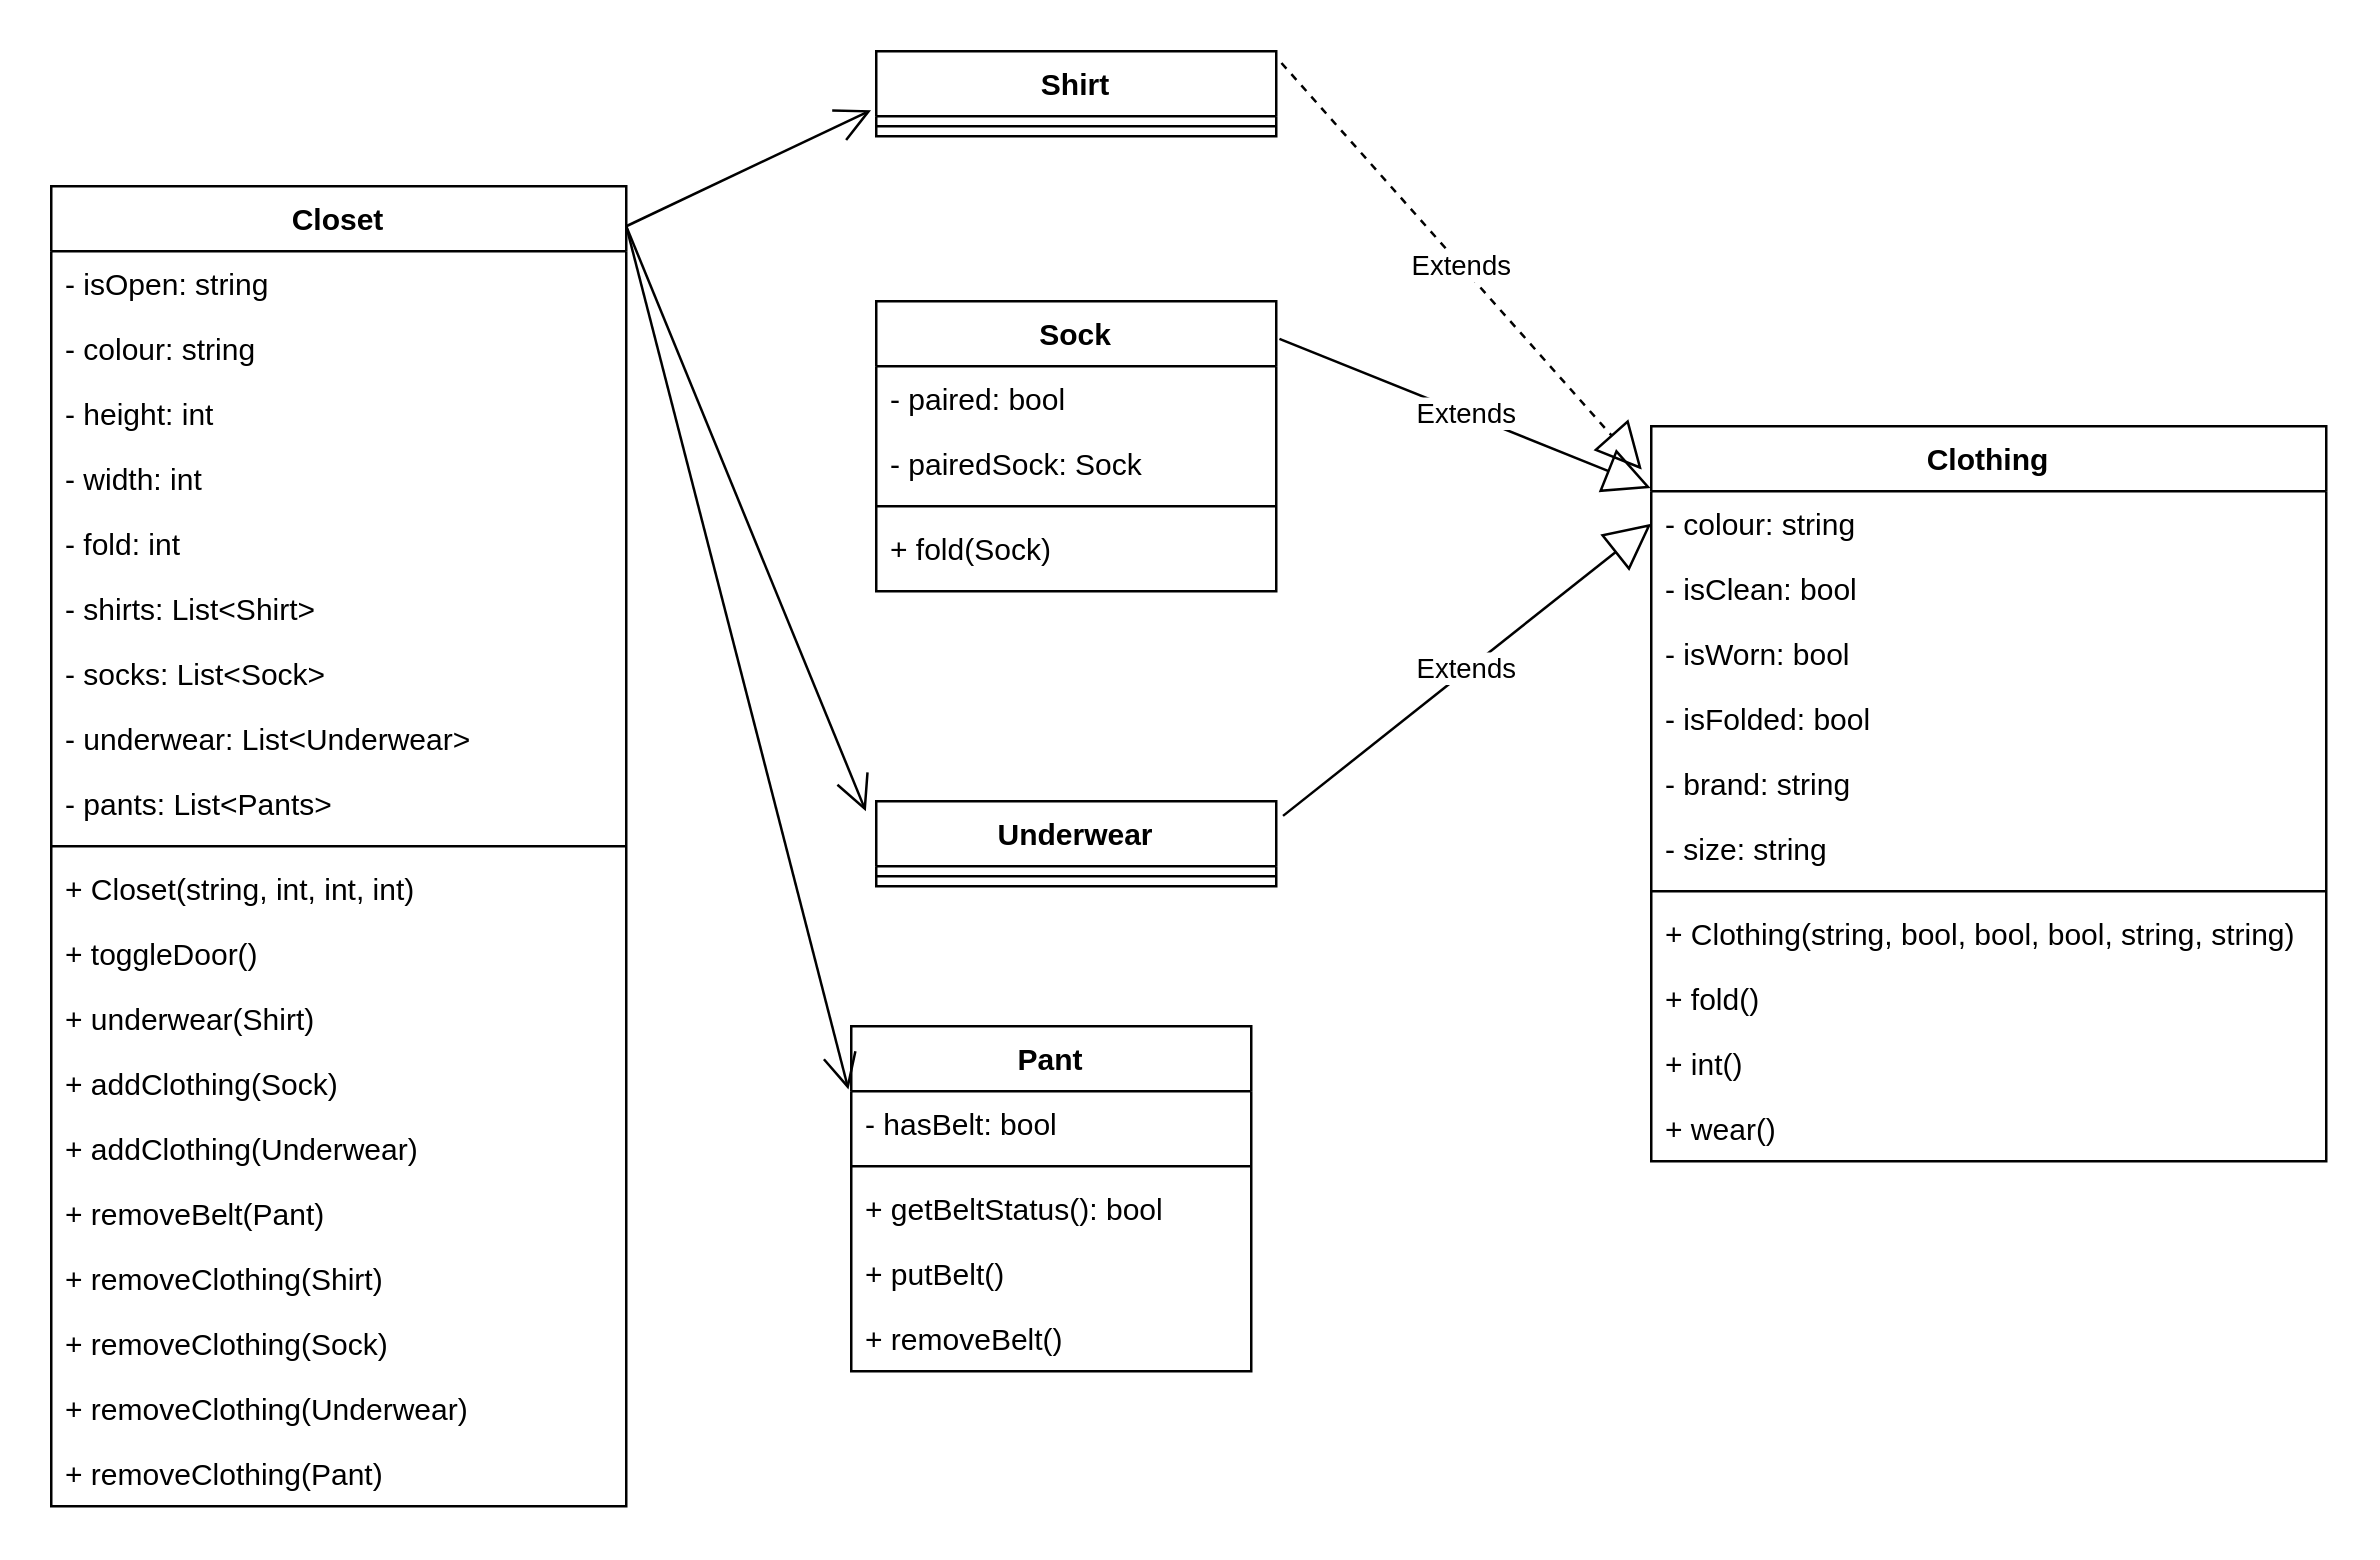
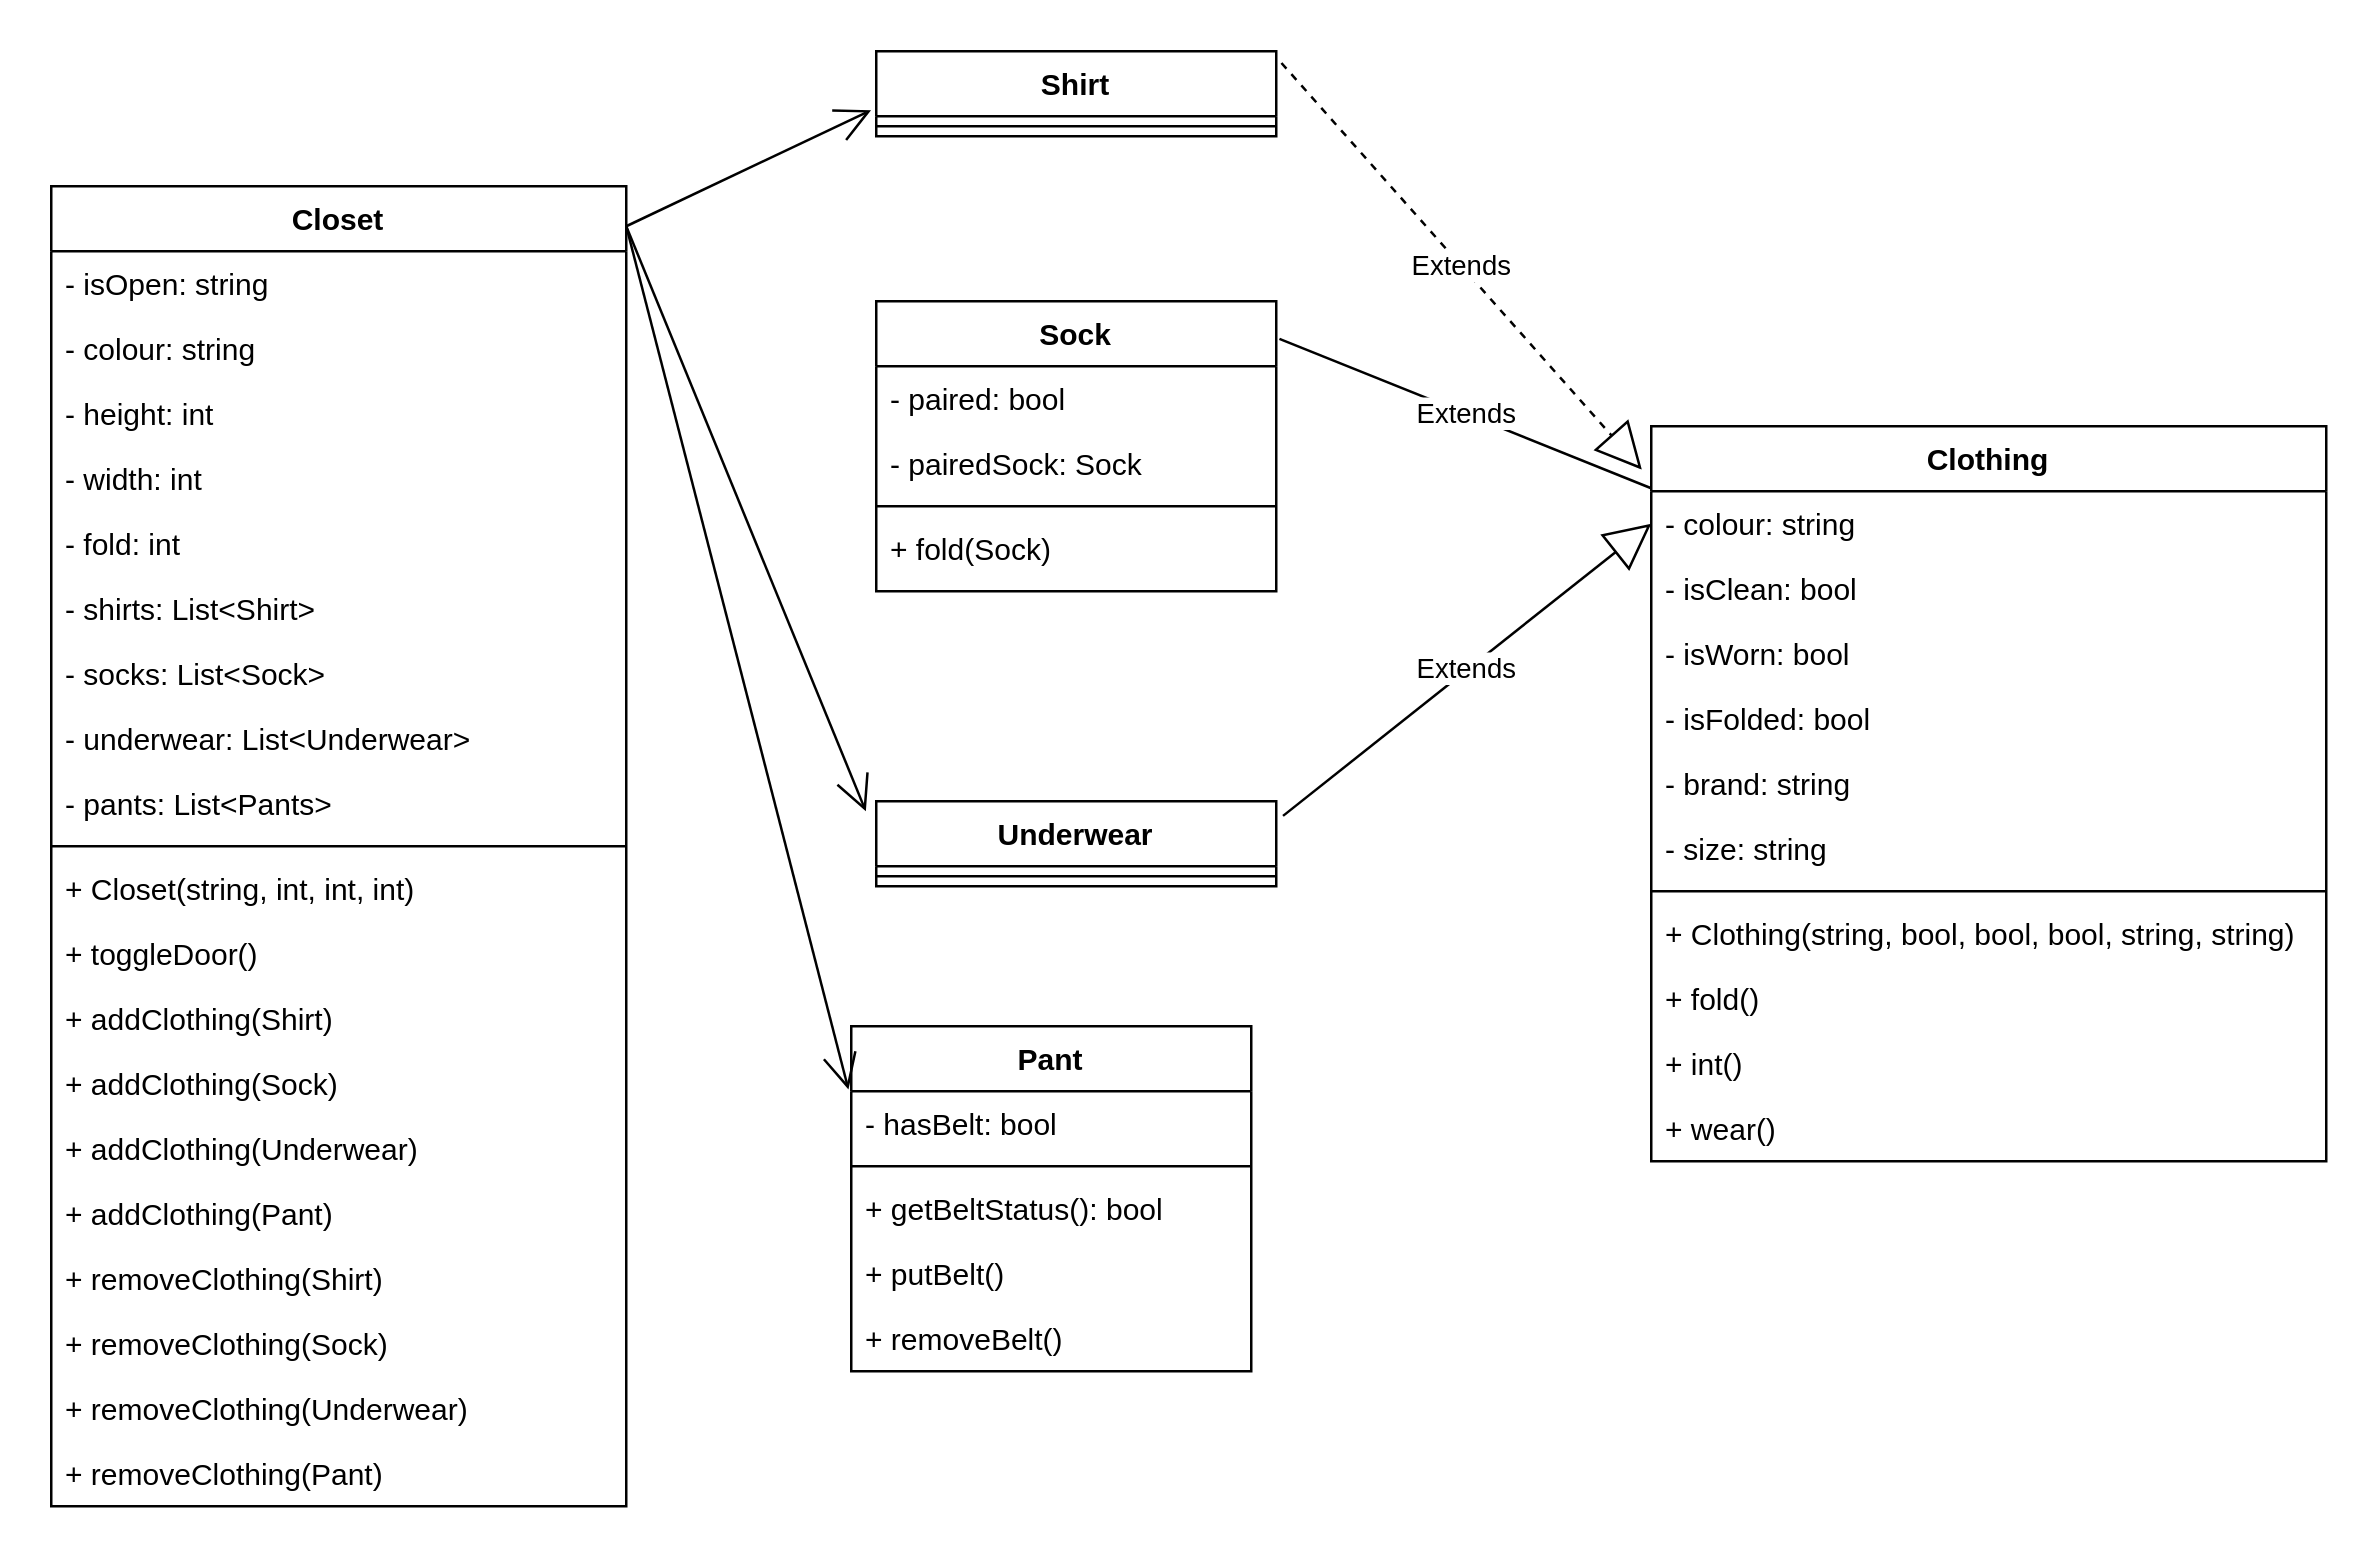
(1607, 470) -> (1627, 479)
(208, 1020) -> (217, 1020)
(208, 1215) -> (213, 1215)
